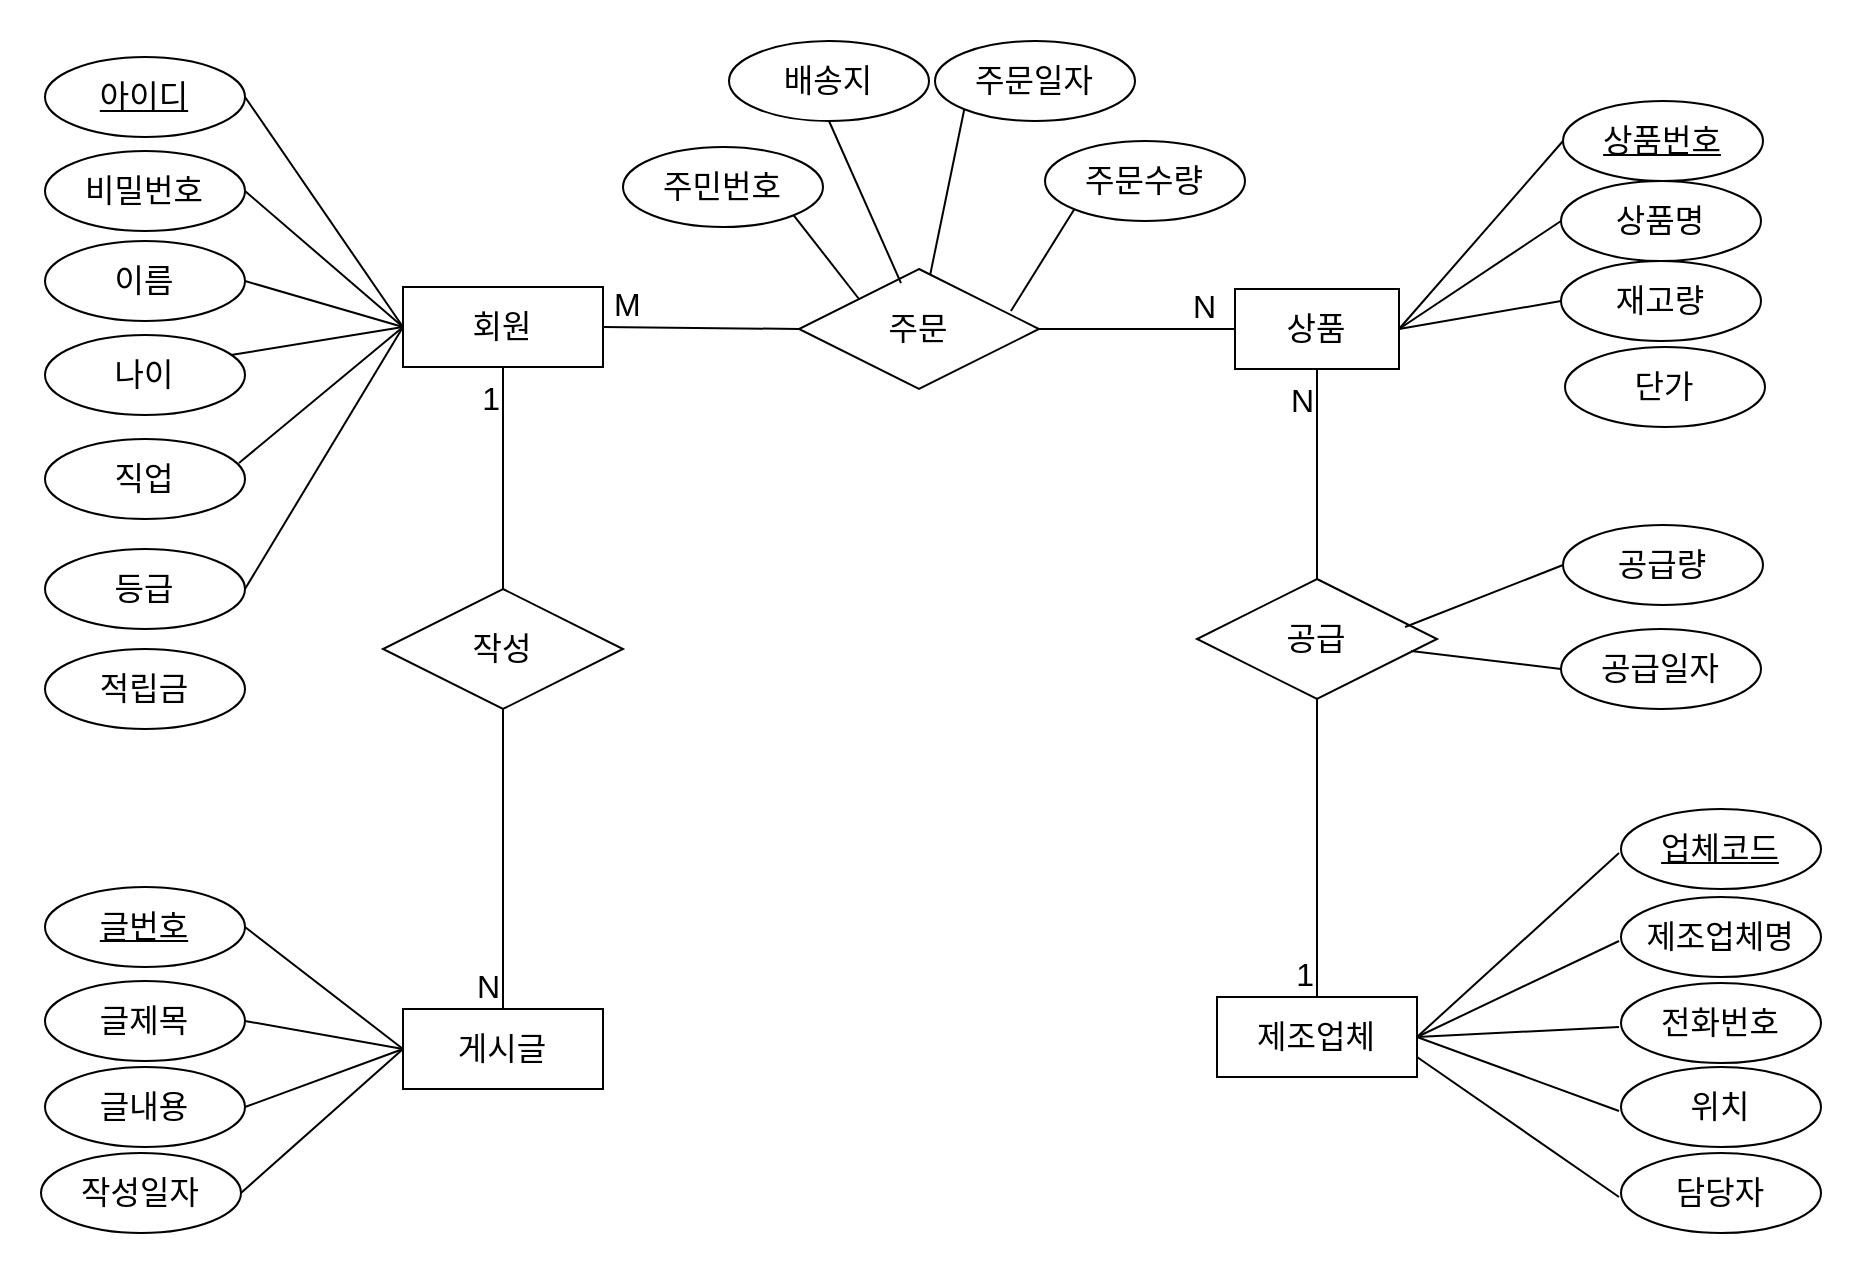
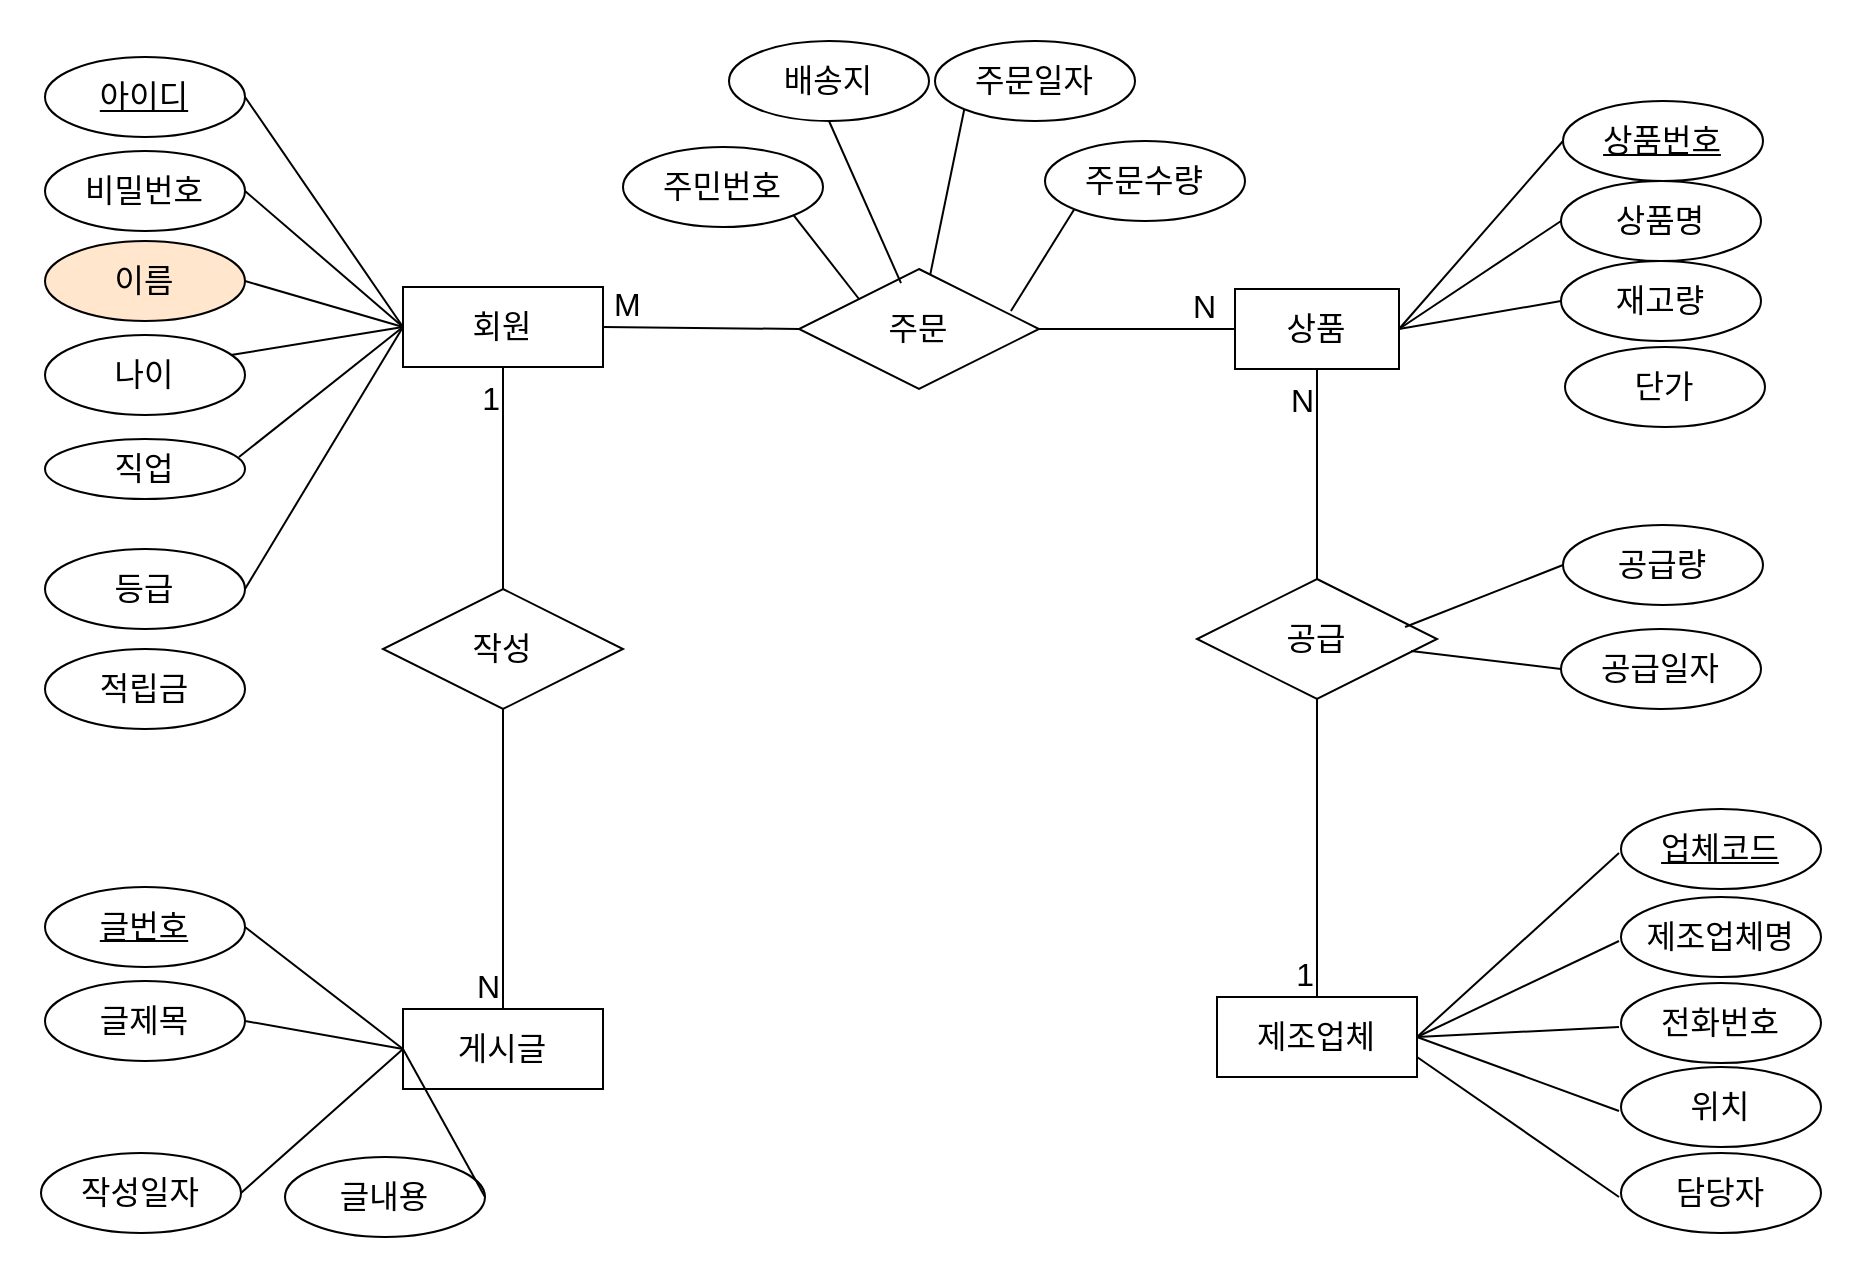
(145, 281) -> (145, 281)
(145, 479) -> (145, 469)
(145, 1107) -> (385, 1197)
